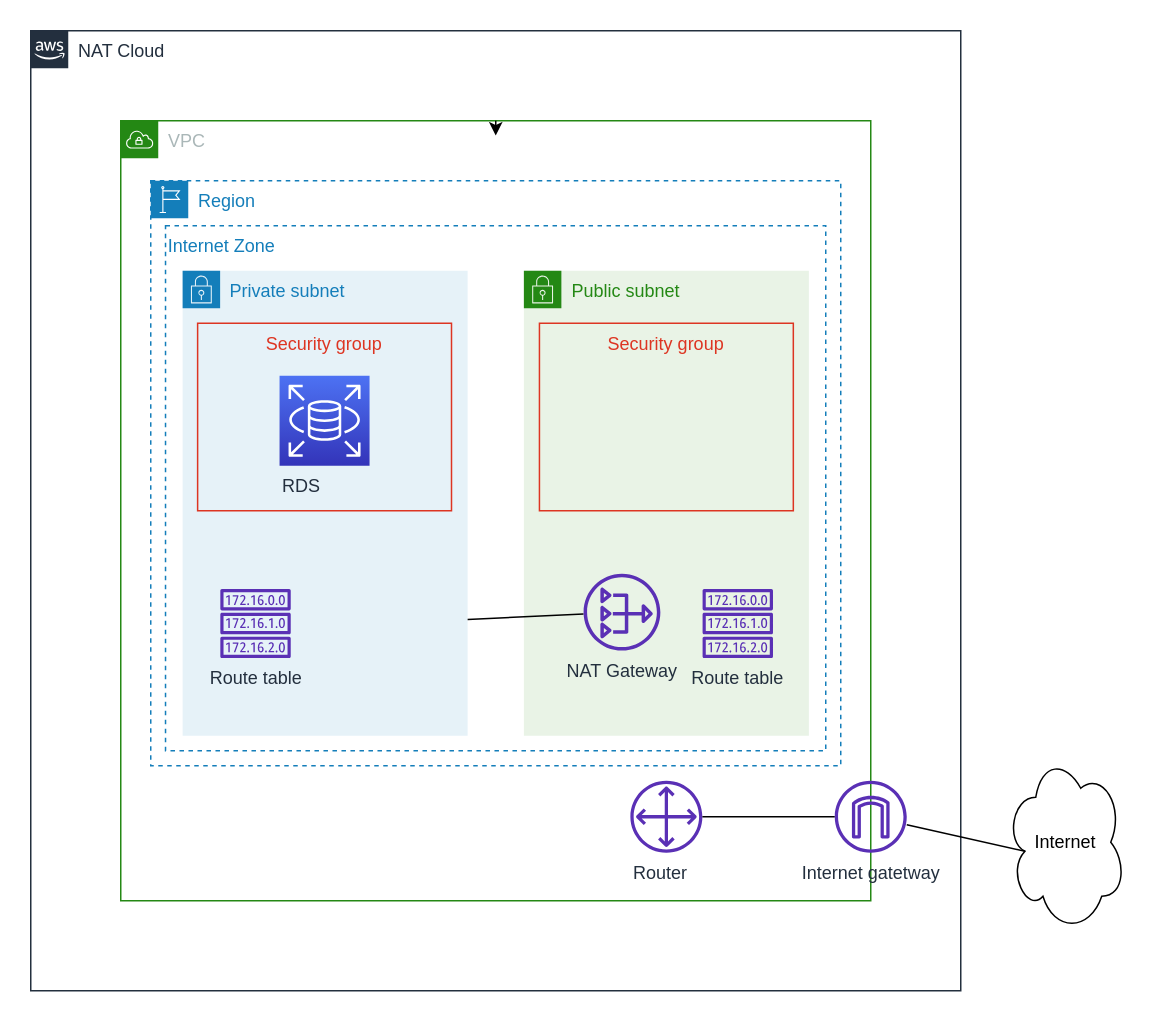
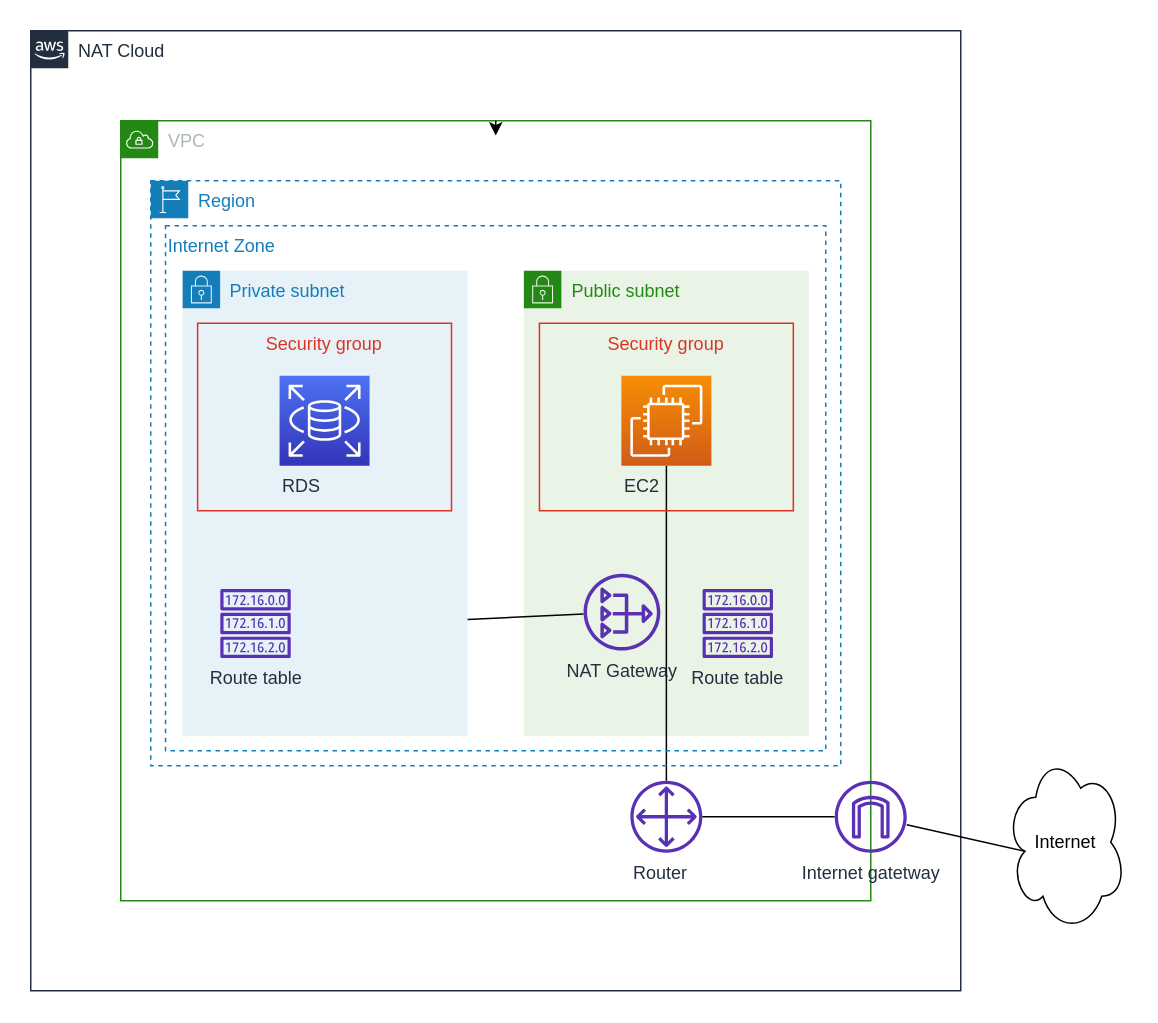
none -> (666, 421)
none -> (666, 624)
